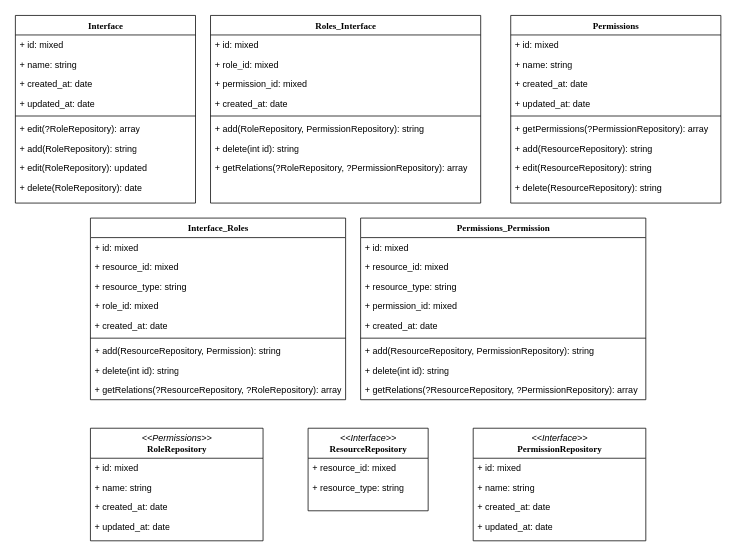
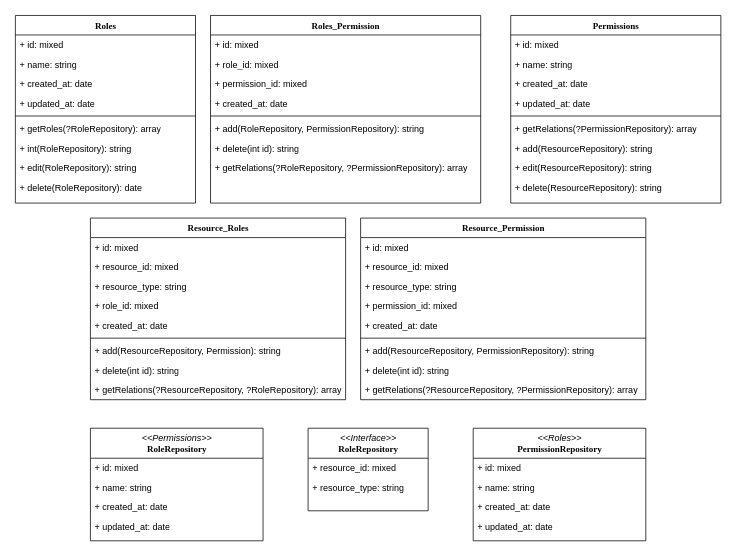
(106, 26) -> (106, 26)
(346, 26) -> (346, 26)
(88, 130) -> (99, 130)
(616, 135) -> (616, 135)
(86, 149) -> (85, 149)
(91, 169) -> (87, 169)
(218, 229) -> (218, 229)
(503, 229) -> (503, 229)
(368, 444) -> (368, 444)
(560, 444) -> (560, 444)
